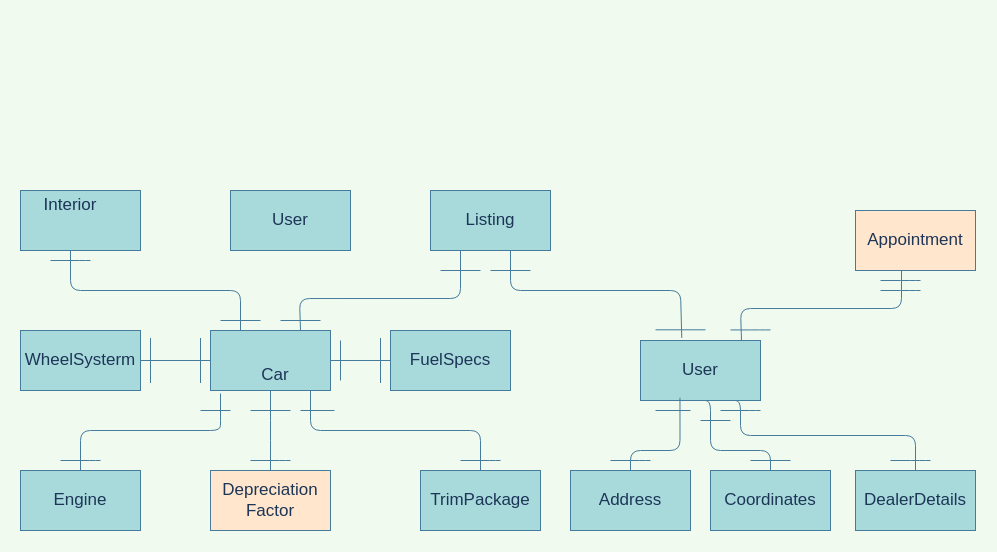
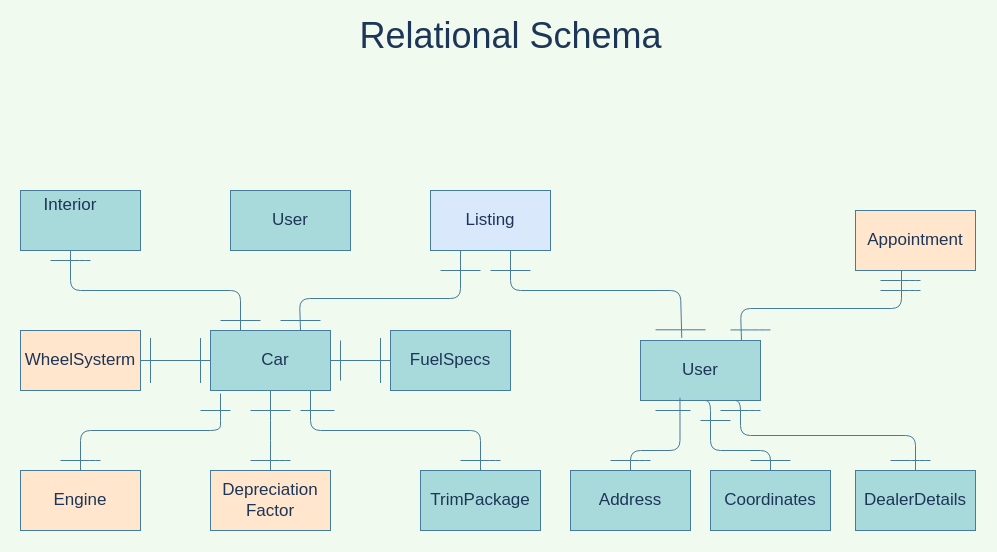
none -> (511, 36)
(491, 221) -> (491, 221)
(81, 361) -> (81, 361)
(276, 376) -> (276, 361)
(81, 501) -> (81, 501)
